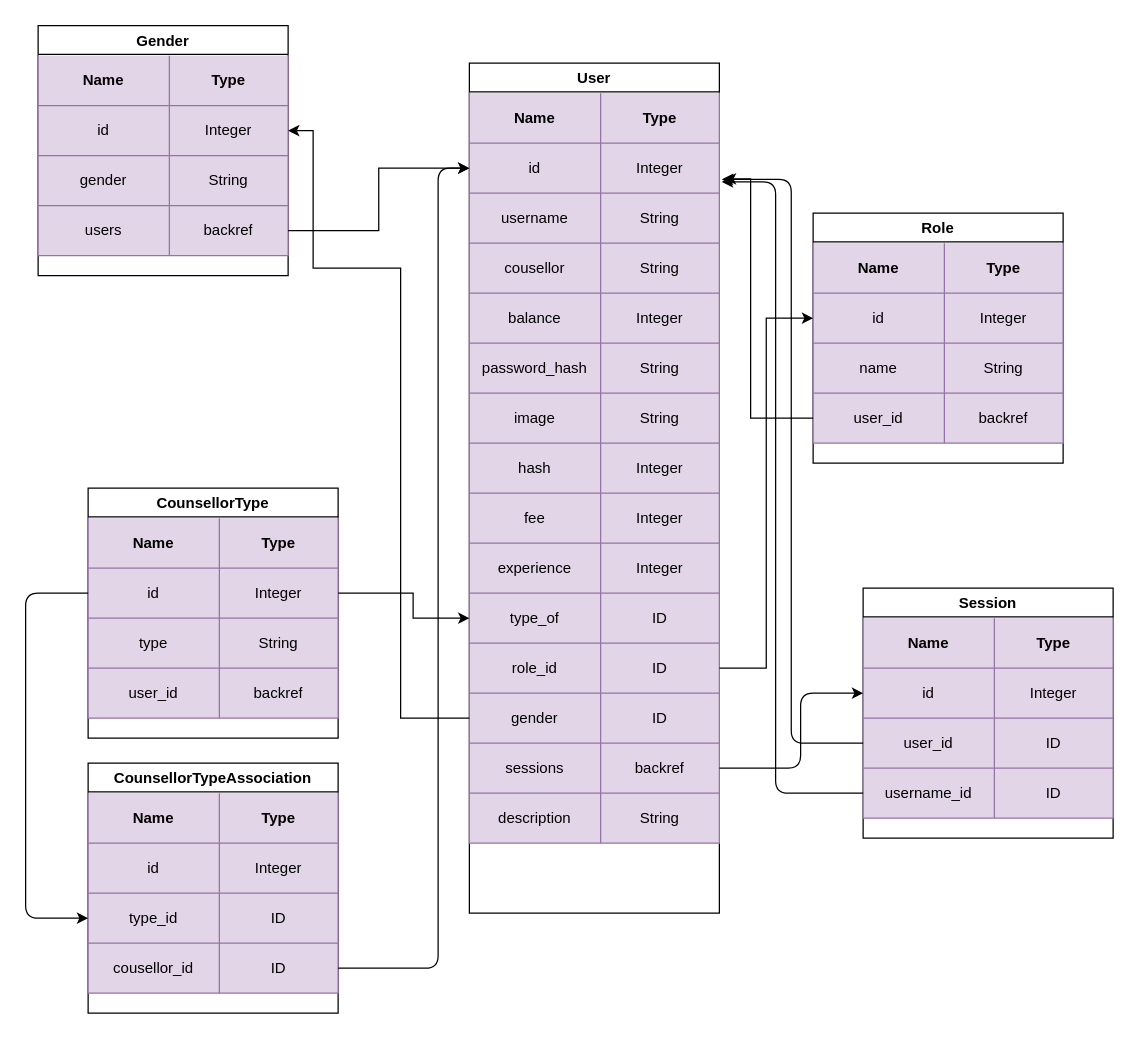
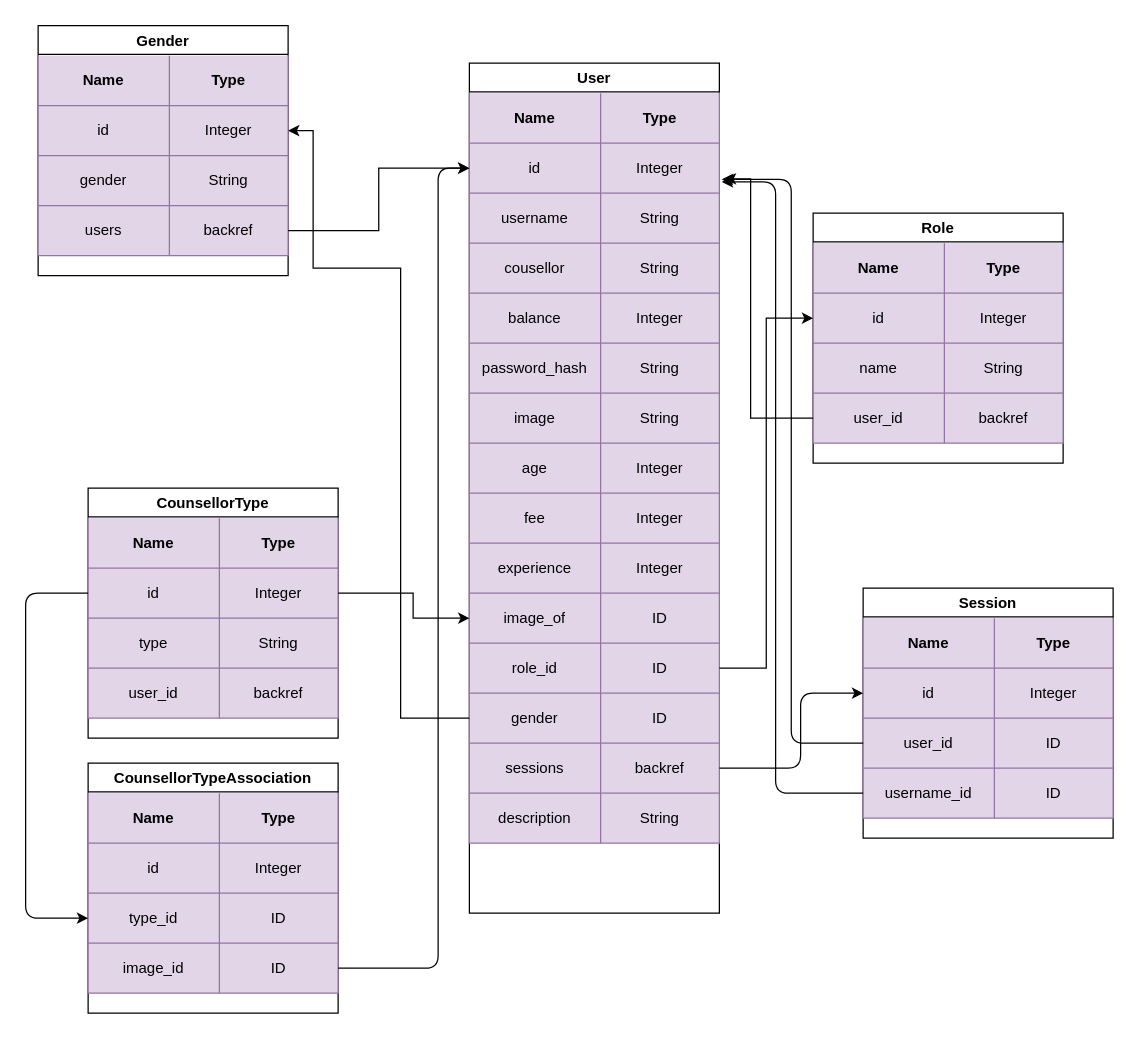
(535, 468) -> (535, 468)
(535, 618) -> (535, 618)
(154, 968) -> (154, 968)
